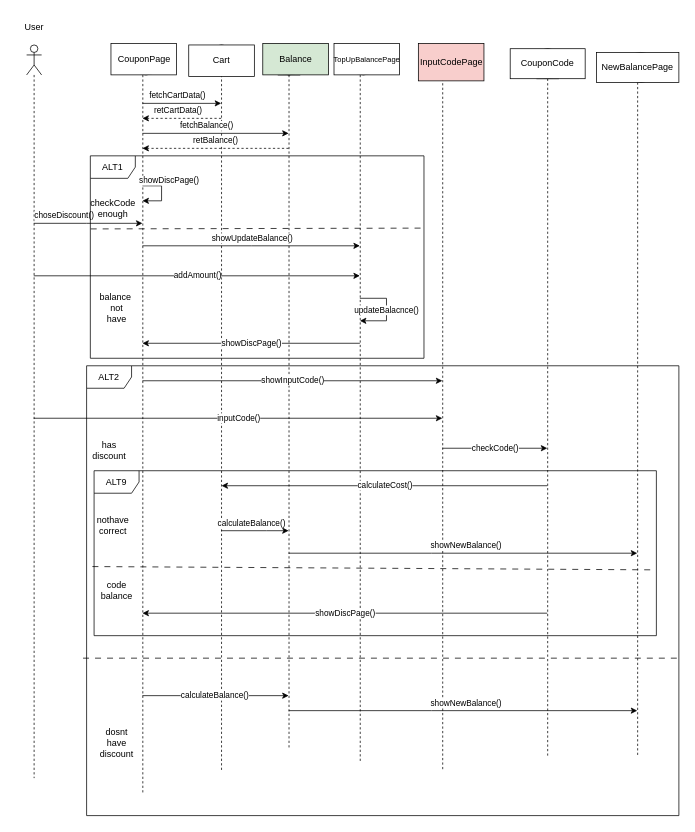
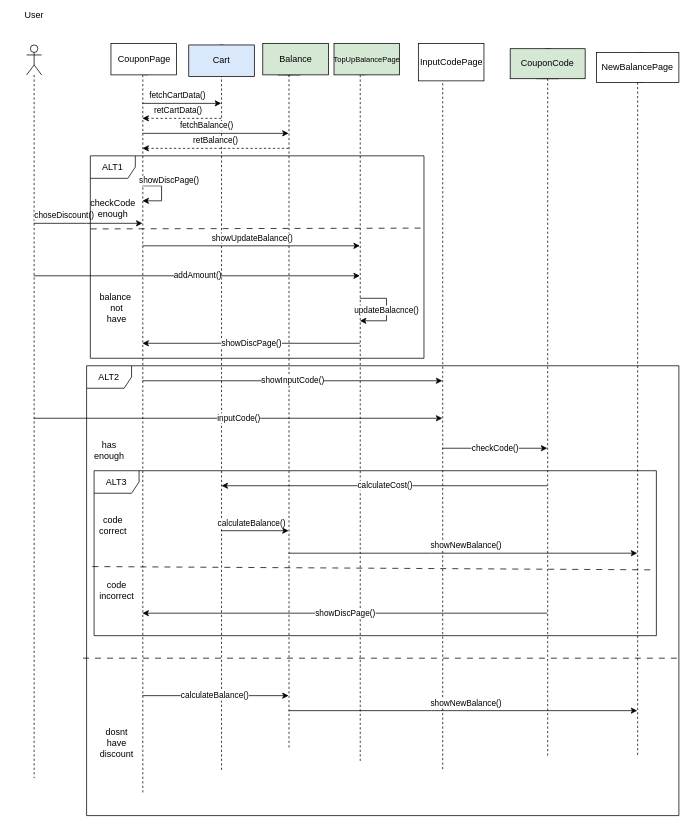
(34, 27) -> (34, 15)
(367, 59) -> (367, 59)
(222, 60) -> (222, 60)
(451, 62) -> (451, 62)
(548, 63) -> (548, 63)
(110, 450) -> (110, 450)
(117, 482) -> (117, 482)
(113, 525) -> (113, 525)
(117, 591) -> (117, 591)
